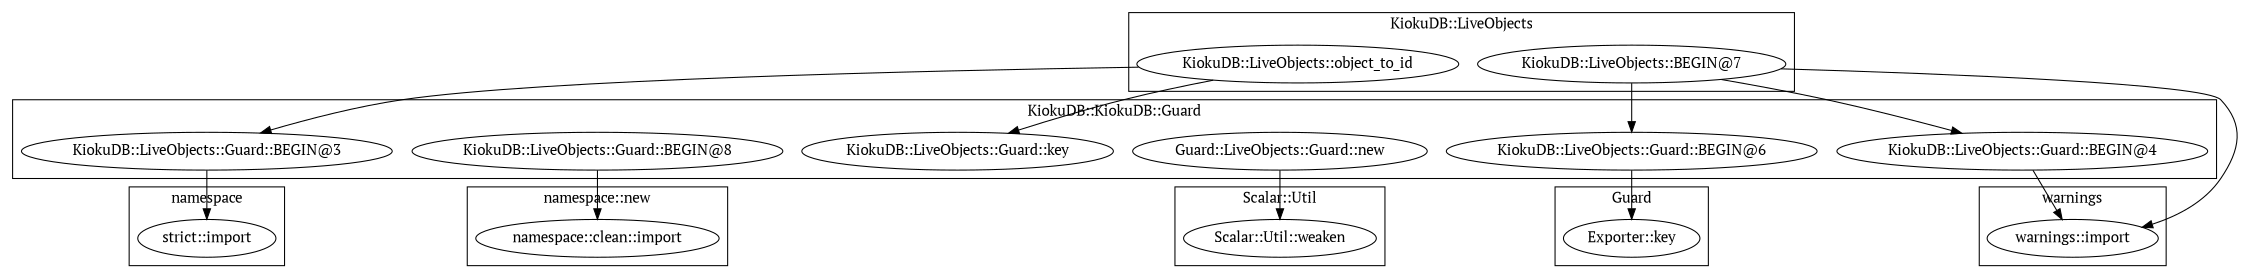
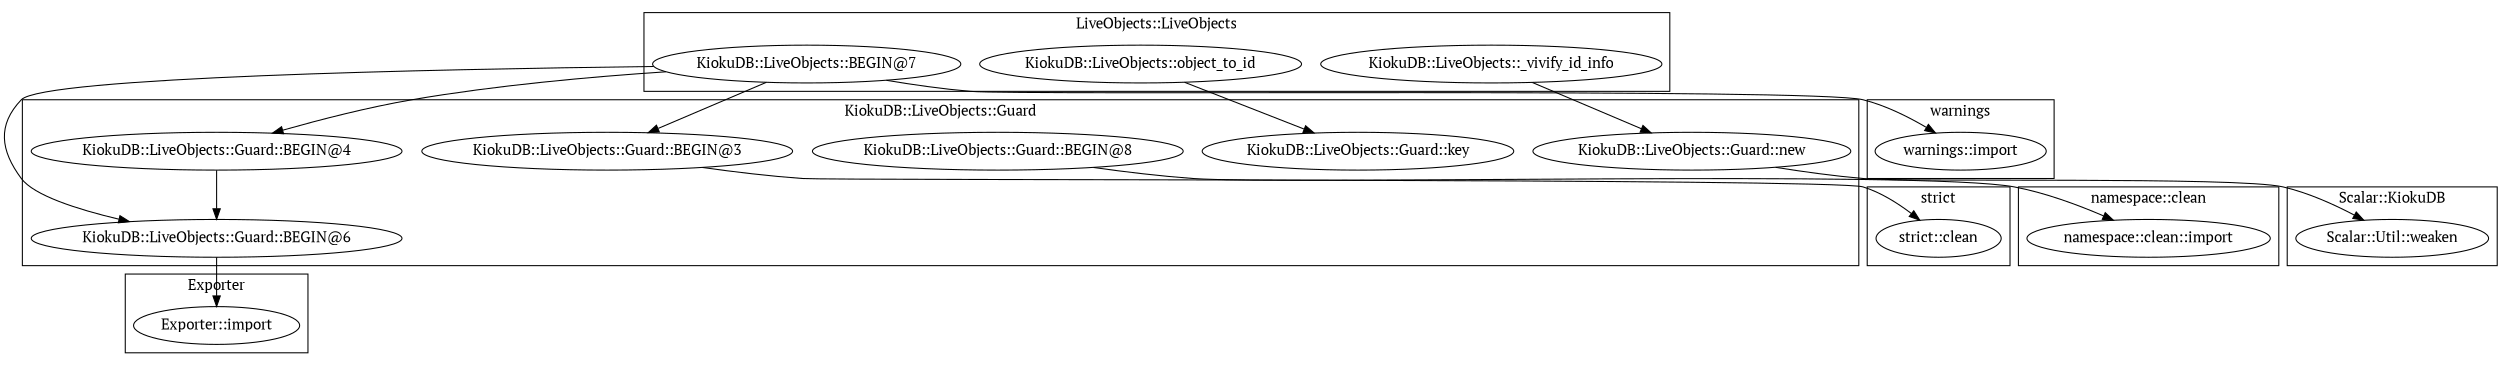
(1462, 25) -> (1157, 25)
none -> (1491, 64)
(703, 79) -> (710, 106)
(1115, 112) -> (941, 112)
(1280, 151) -> (1692, 151)
(2047, 193) -> (217, 190)
(207, 199) -> (1939, 199)
(597, 199) -> (2149, 199)
(1280, 199) -> (2392, 199)
(1632, 199) -> (217, 286)
(207, 238) -> (1939, 238)
(1632, 238) -> (217, 325)
